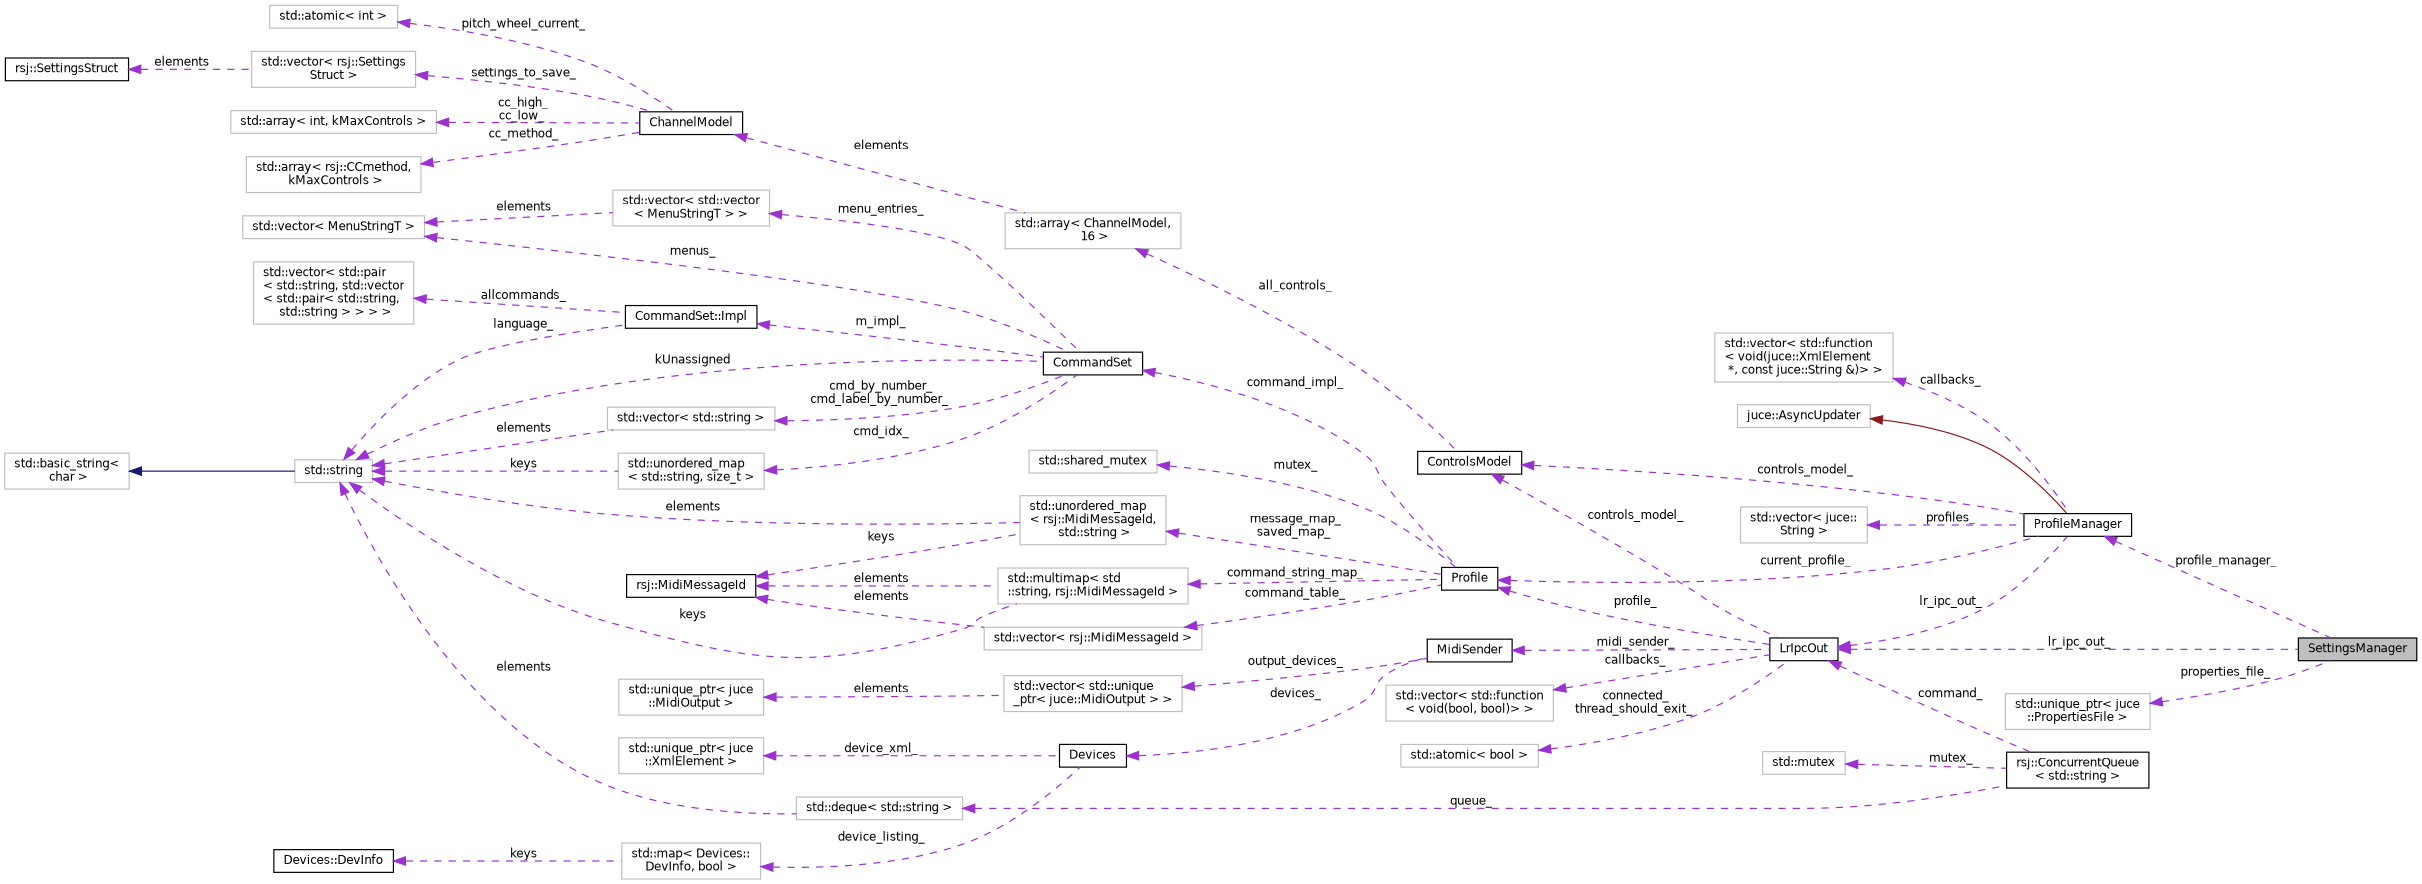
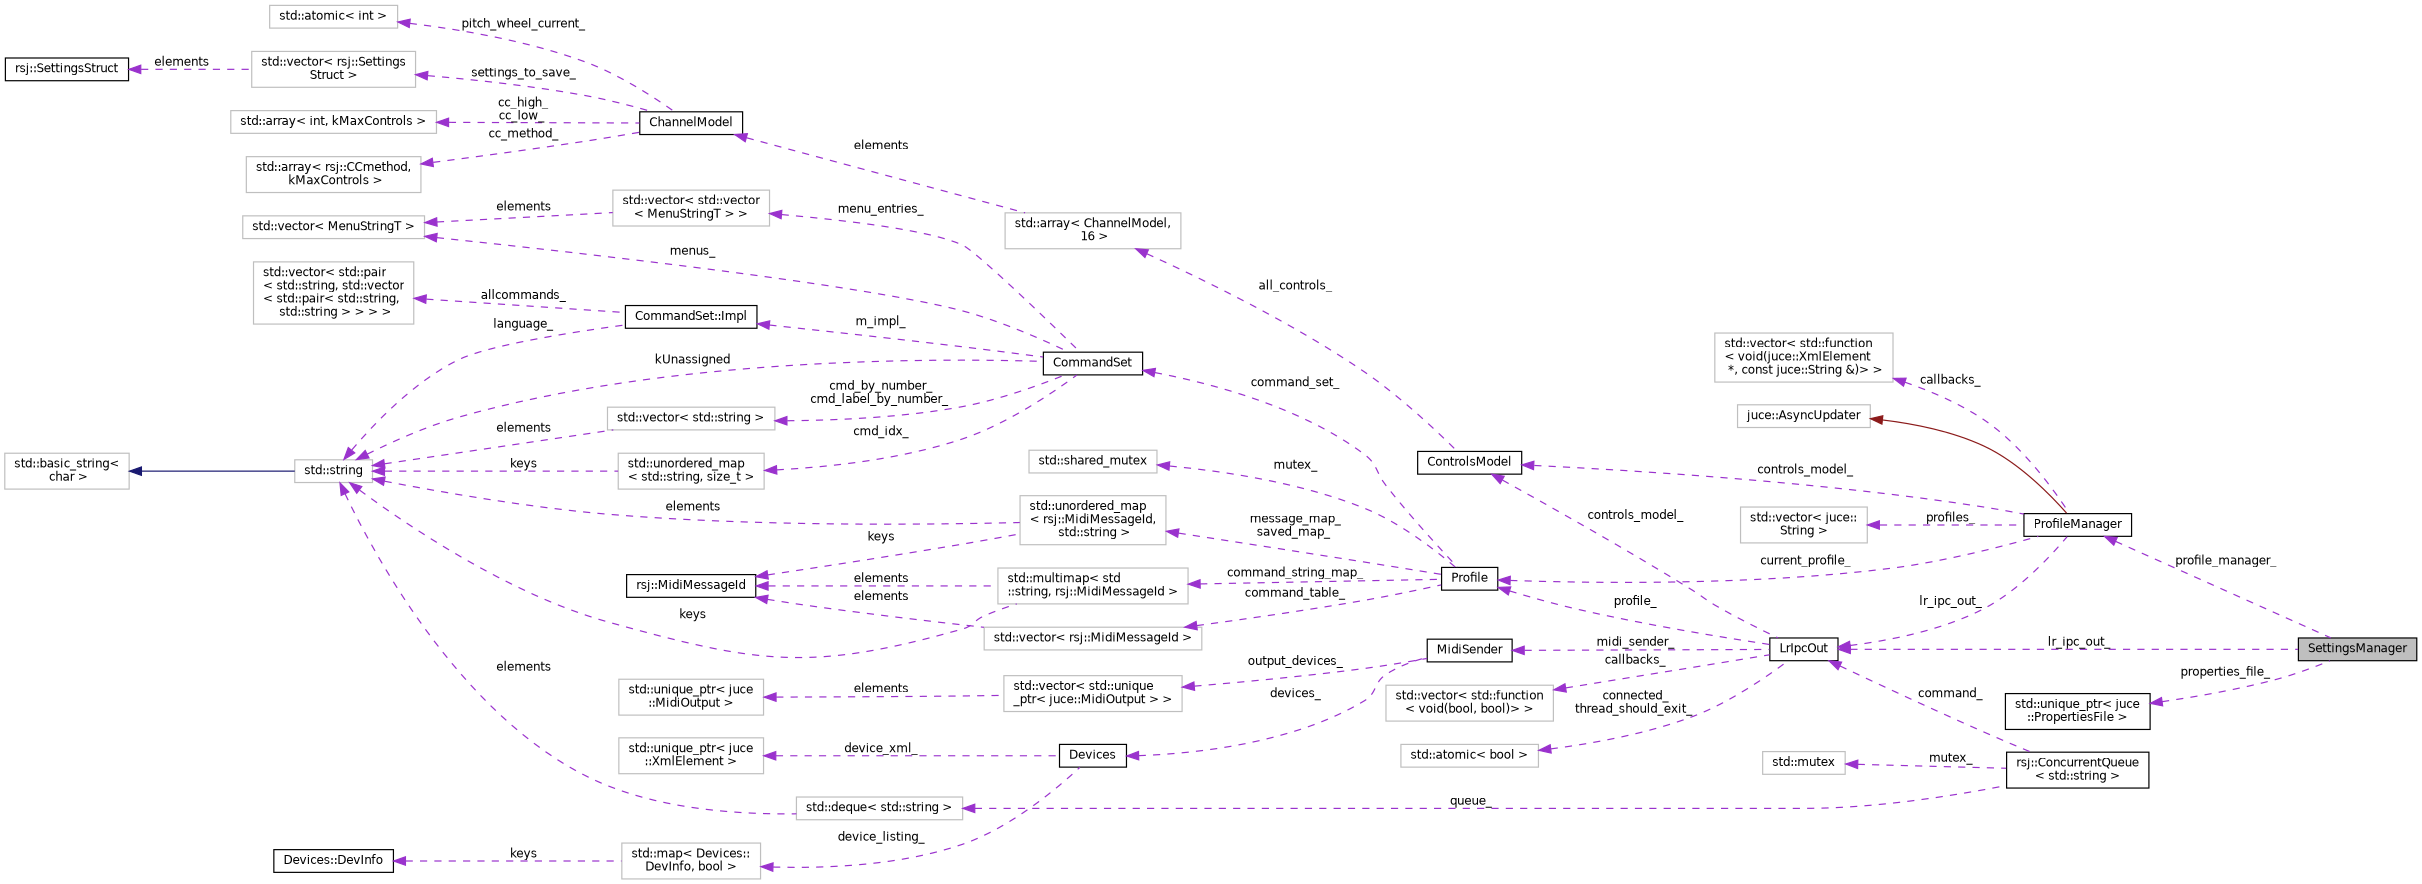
(1294, 383) -> (1294, 383)
(2078, 712) -> (2078, 712)
